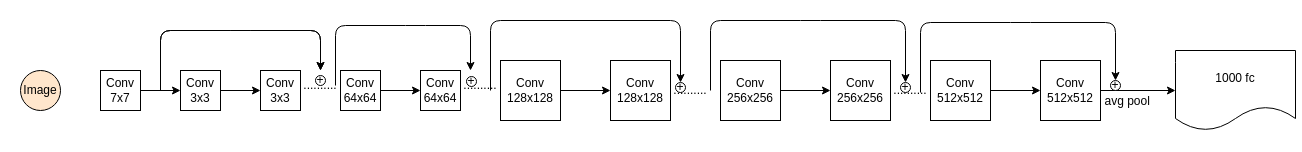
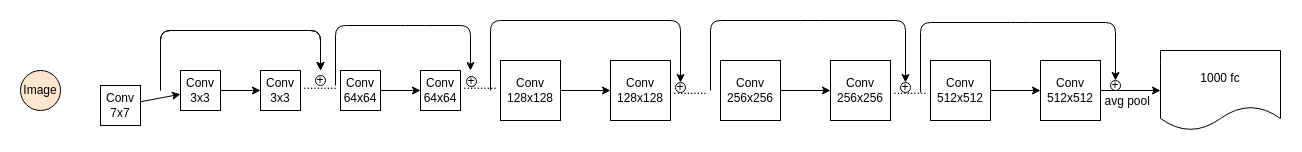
(121, 91) -> (121, 106)
(1236, 91) -> (1221, 91)
